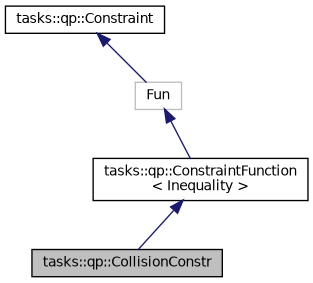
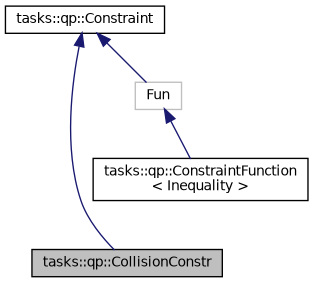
(156, 230) -> (72, 154)
